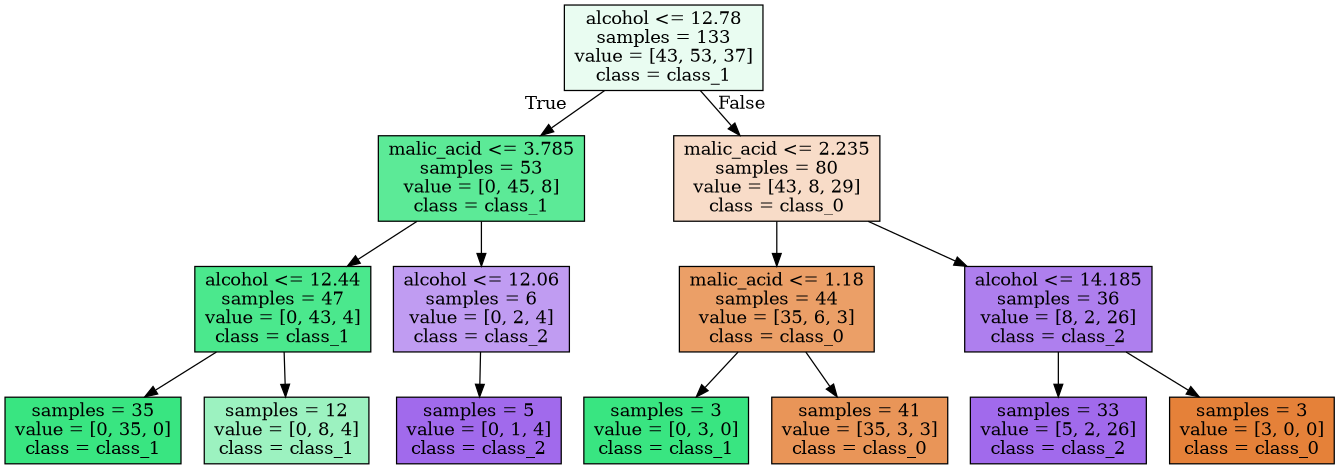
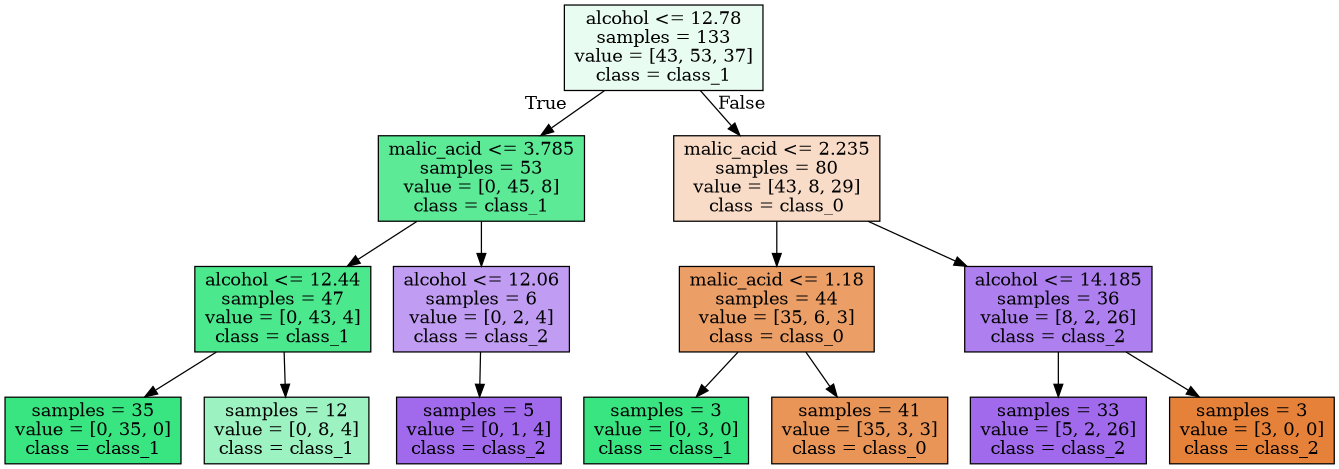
(1252, 431) -> (1252, 431)
